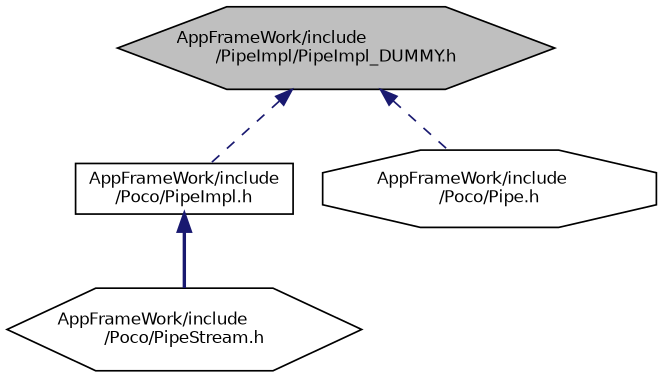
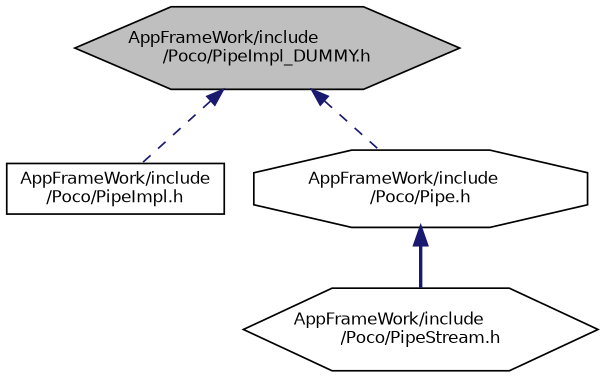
(336, 48) -> (267, 48)
(184, 260) -> (421, 266)
